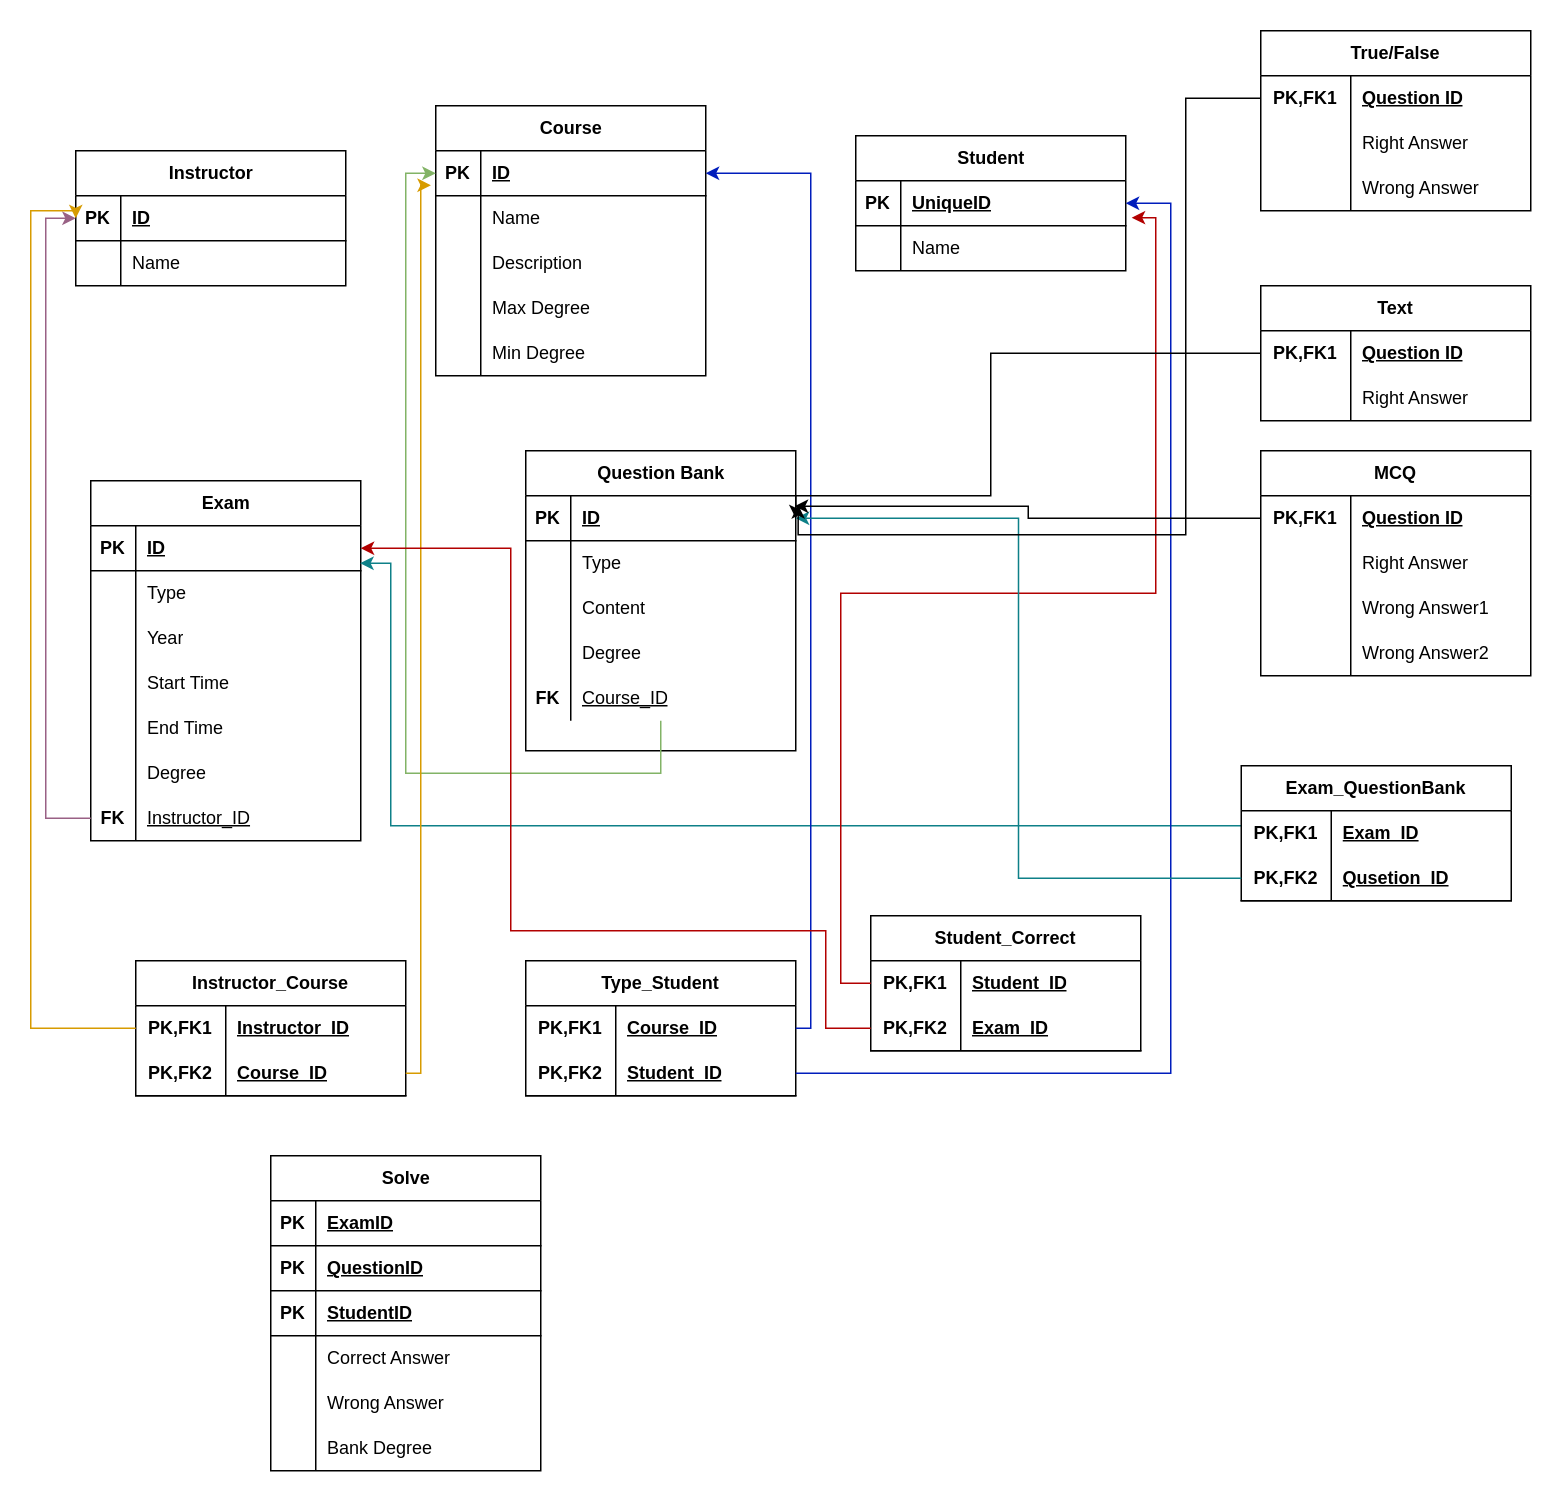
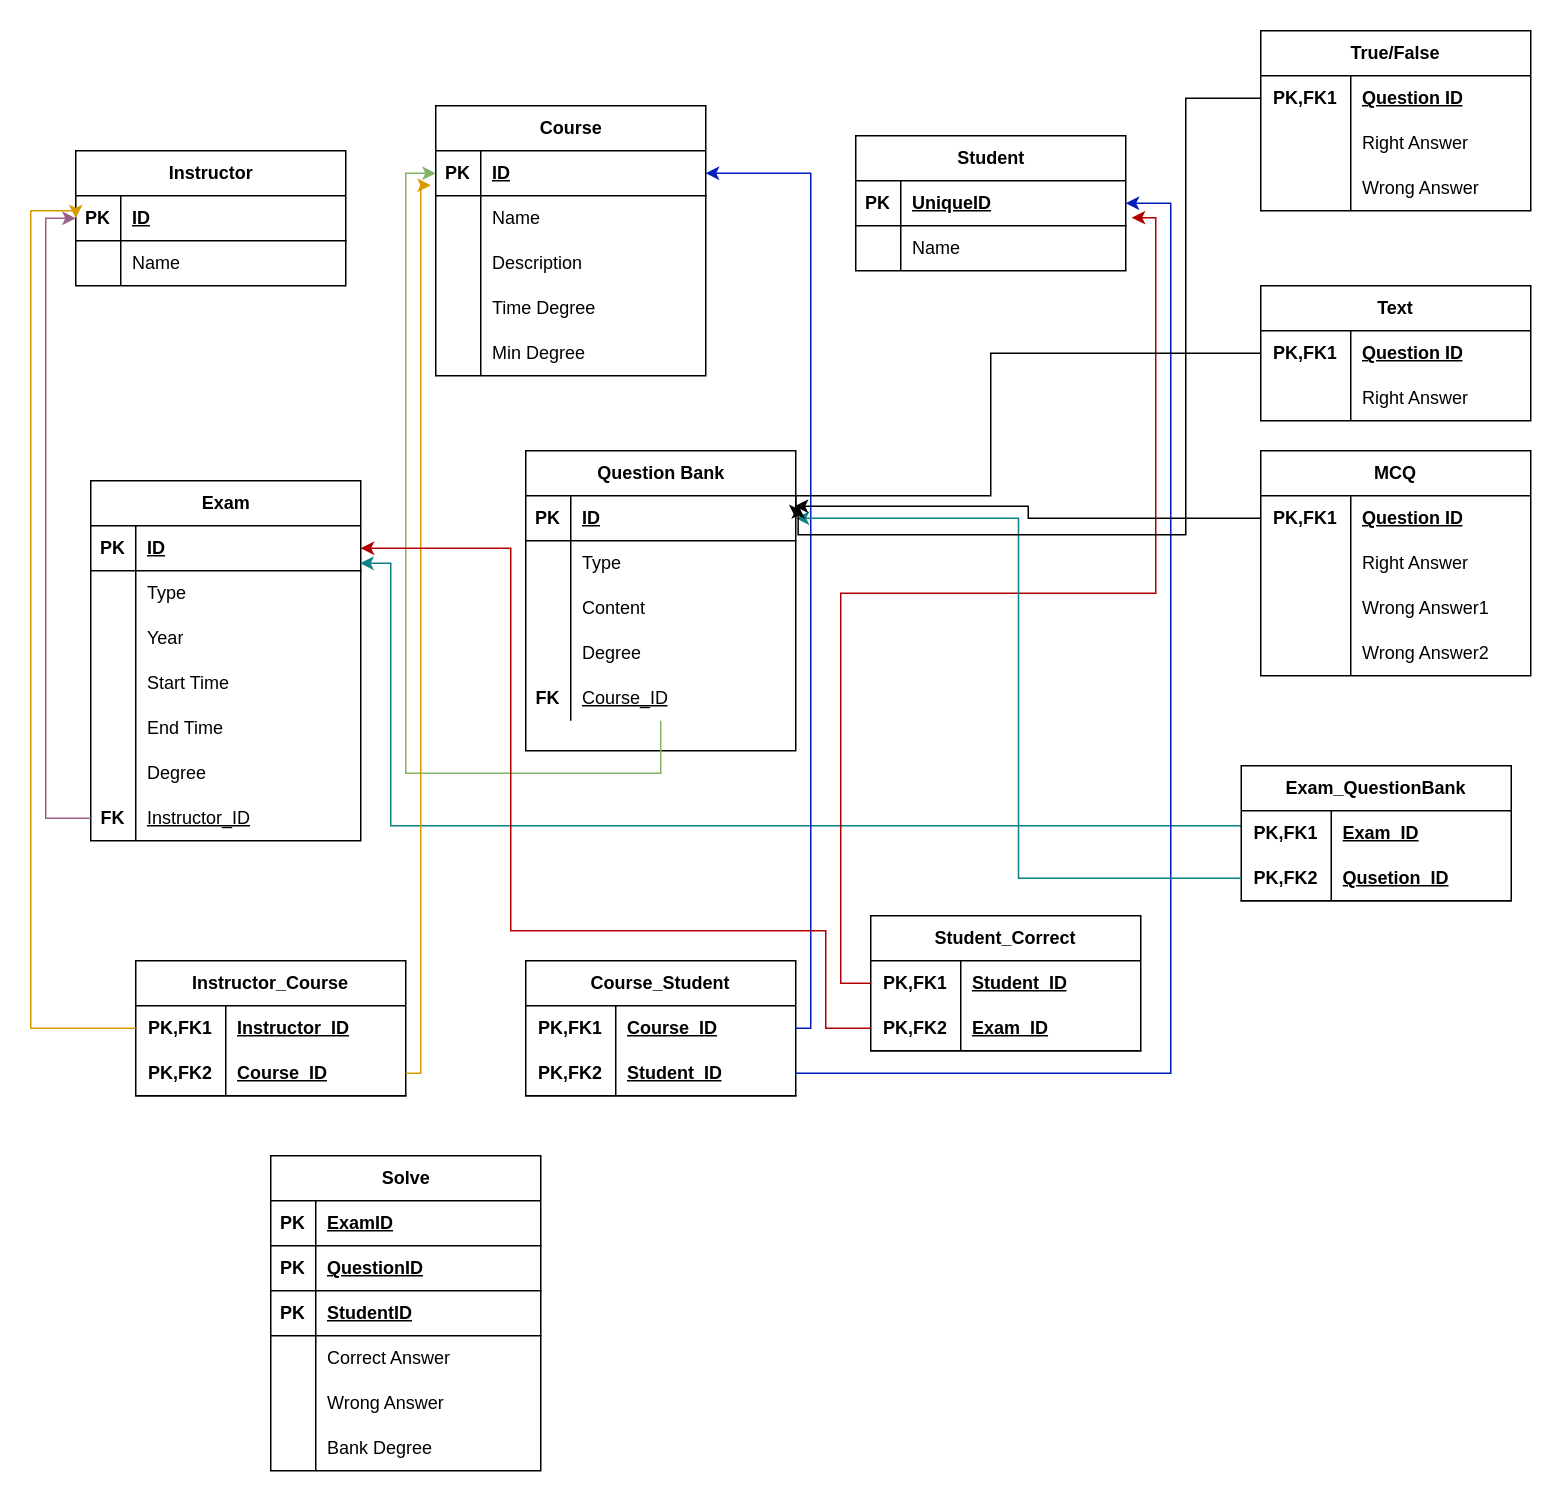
(541, 308) -> (544, 308)
(661, 983) -> (661, 983)
